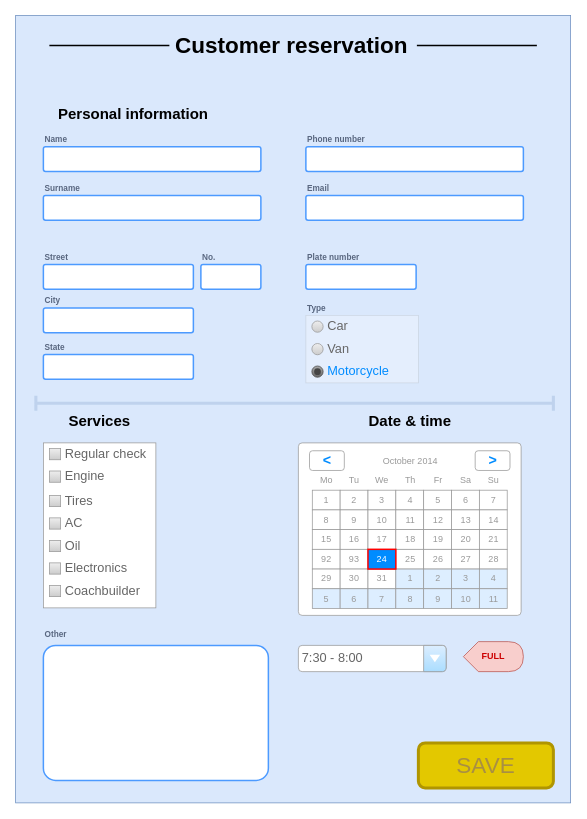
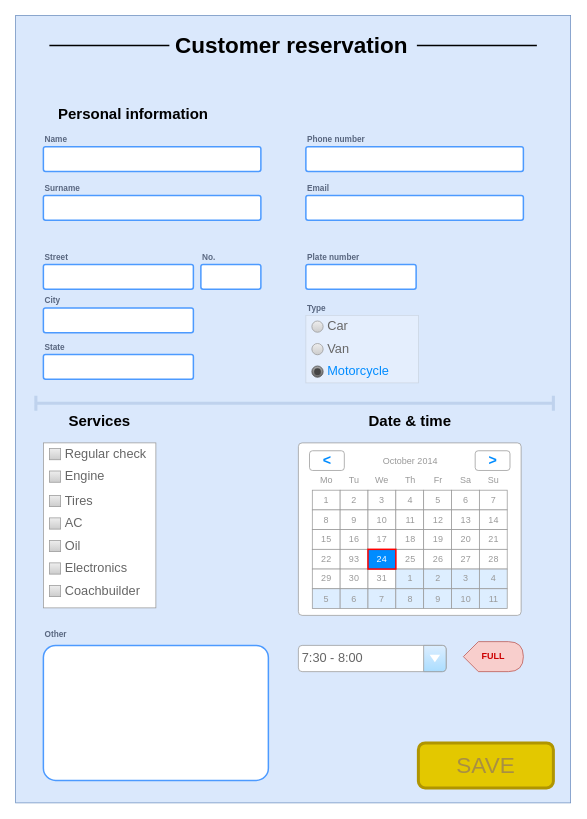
(326, 559) -> (326, 559)
